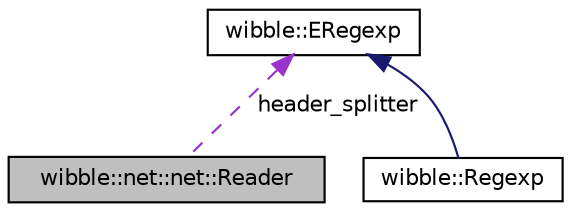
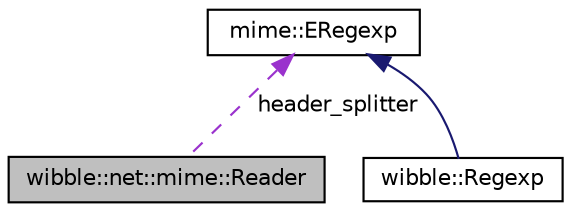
(314, 32) -> (314, 32)
(167, 180) -> (167, 180)
